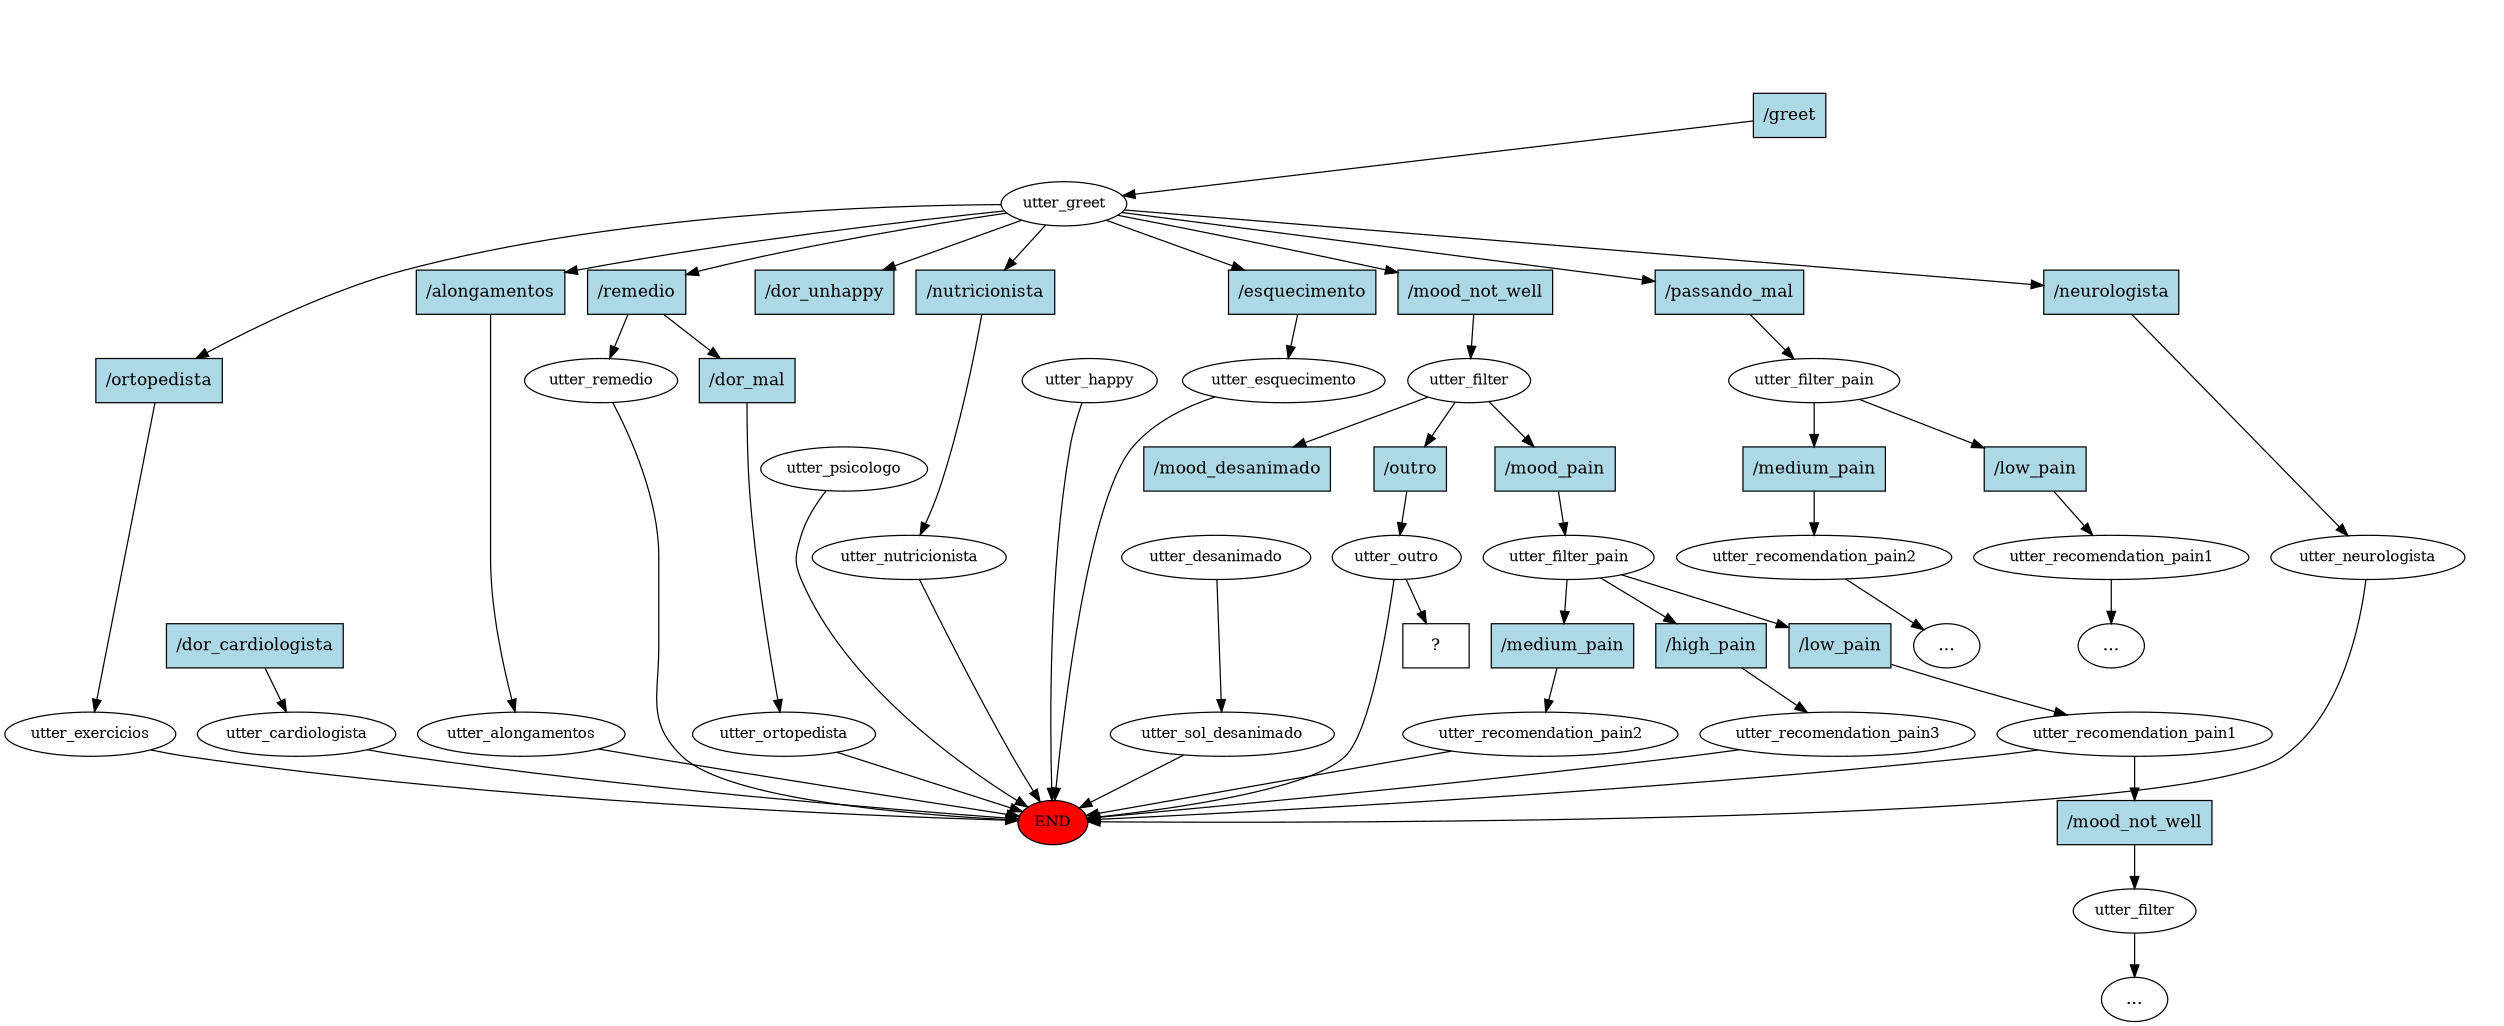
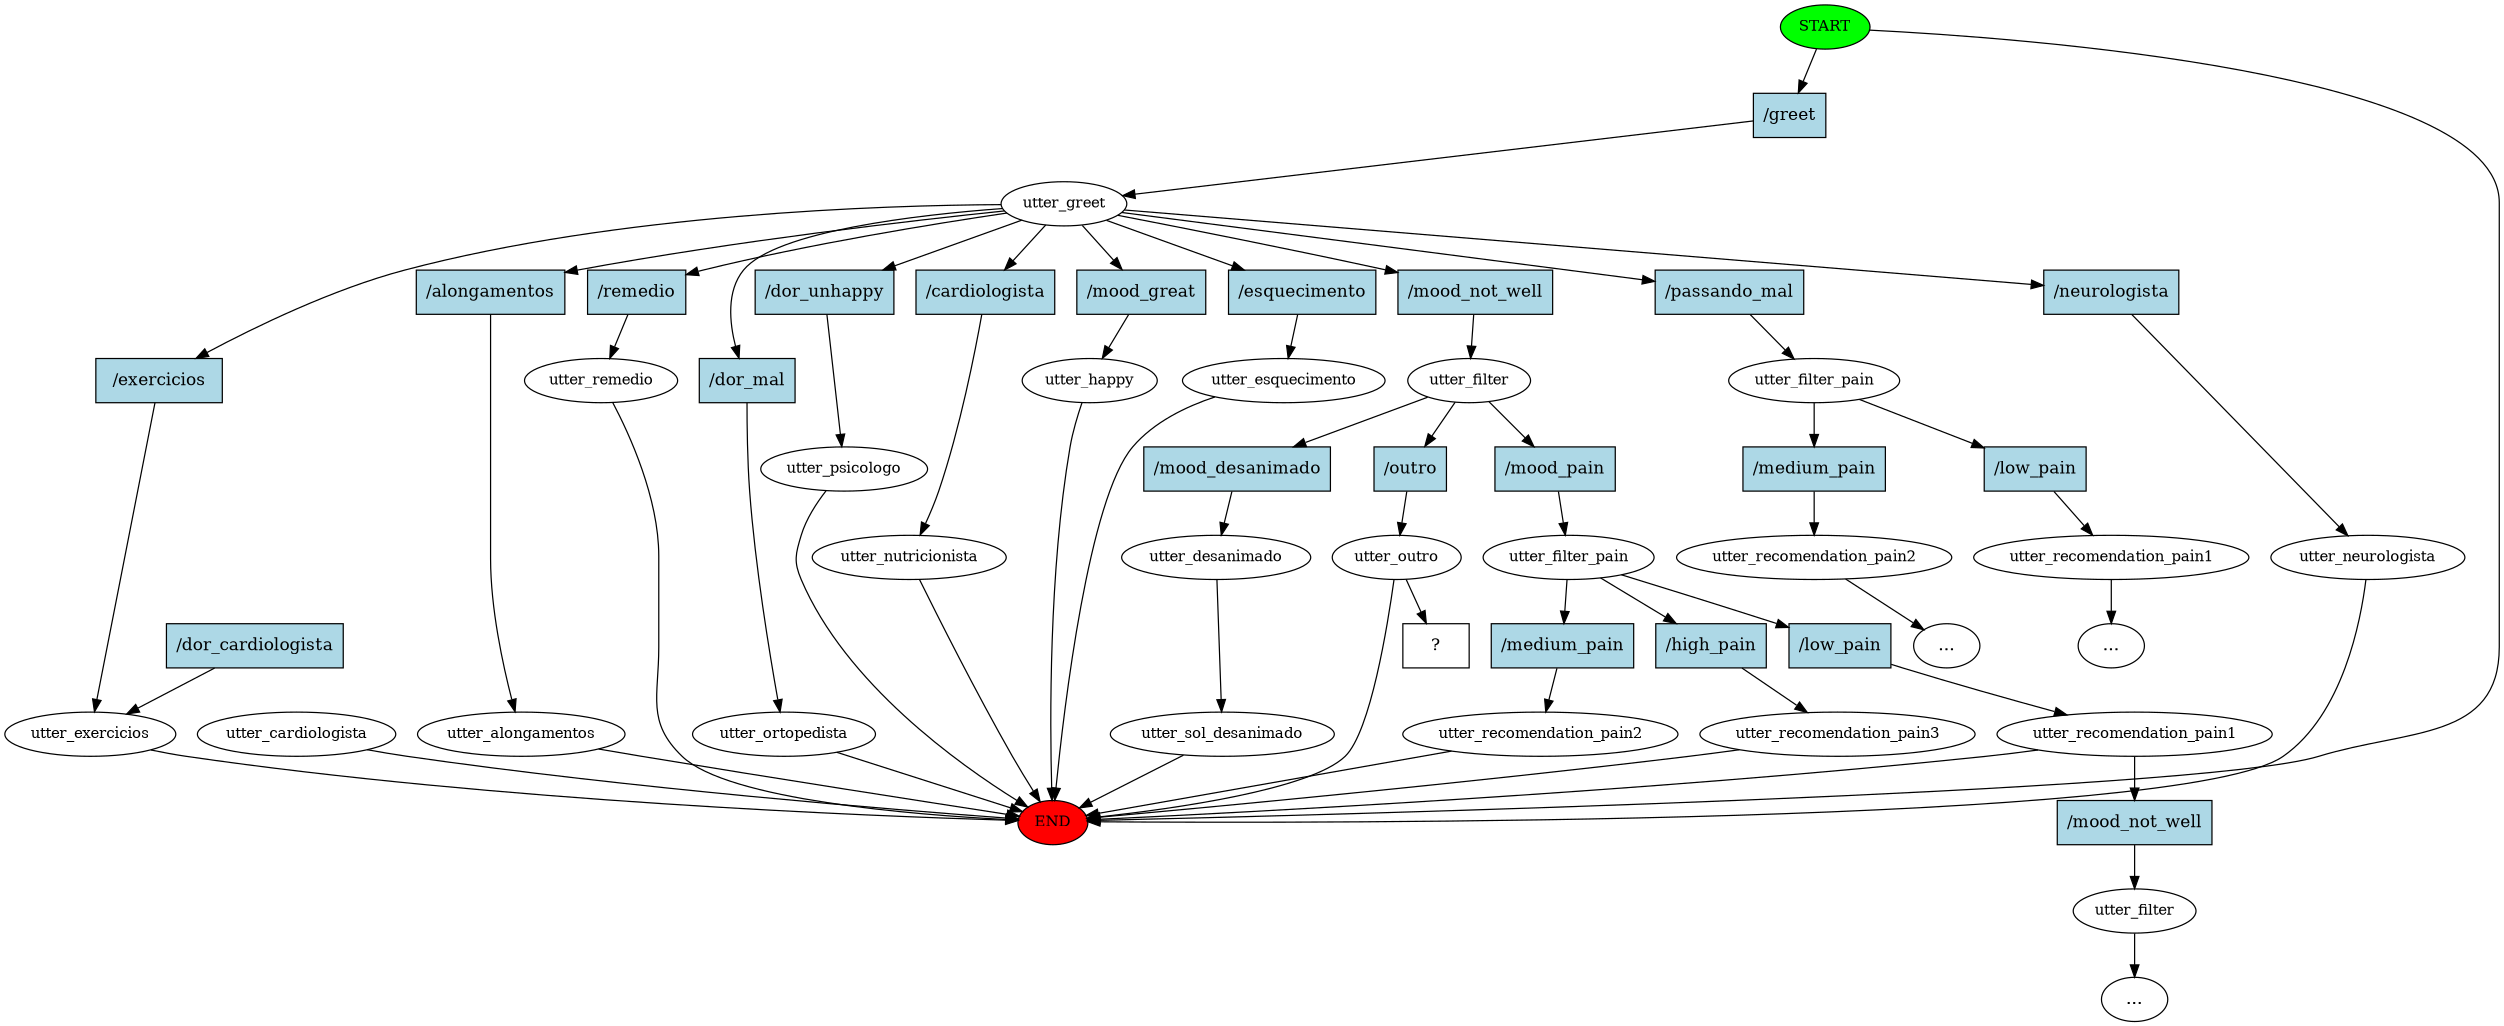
none -> (1825, 27)
(985, 292) -> (985, 292)
none -> (1141, 292)
(687, 333) -> (830, 232)
none -> (834, 374)
(159, 381) -> (159, 381)
none -> (1228, 507)
(273, 685) -> (176, 688)
